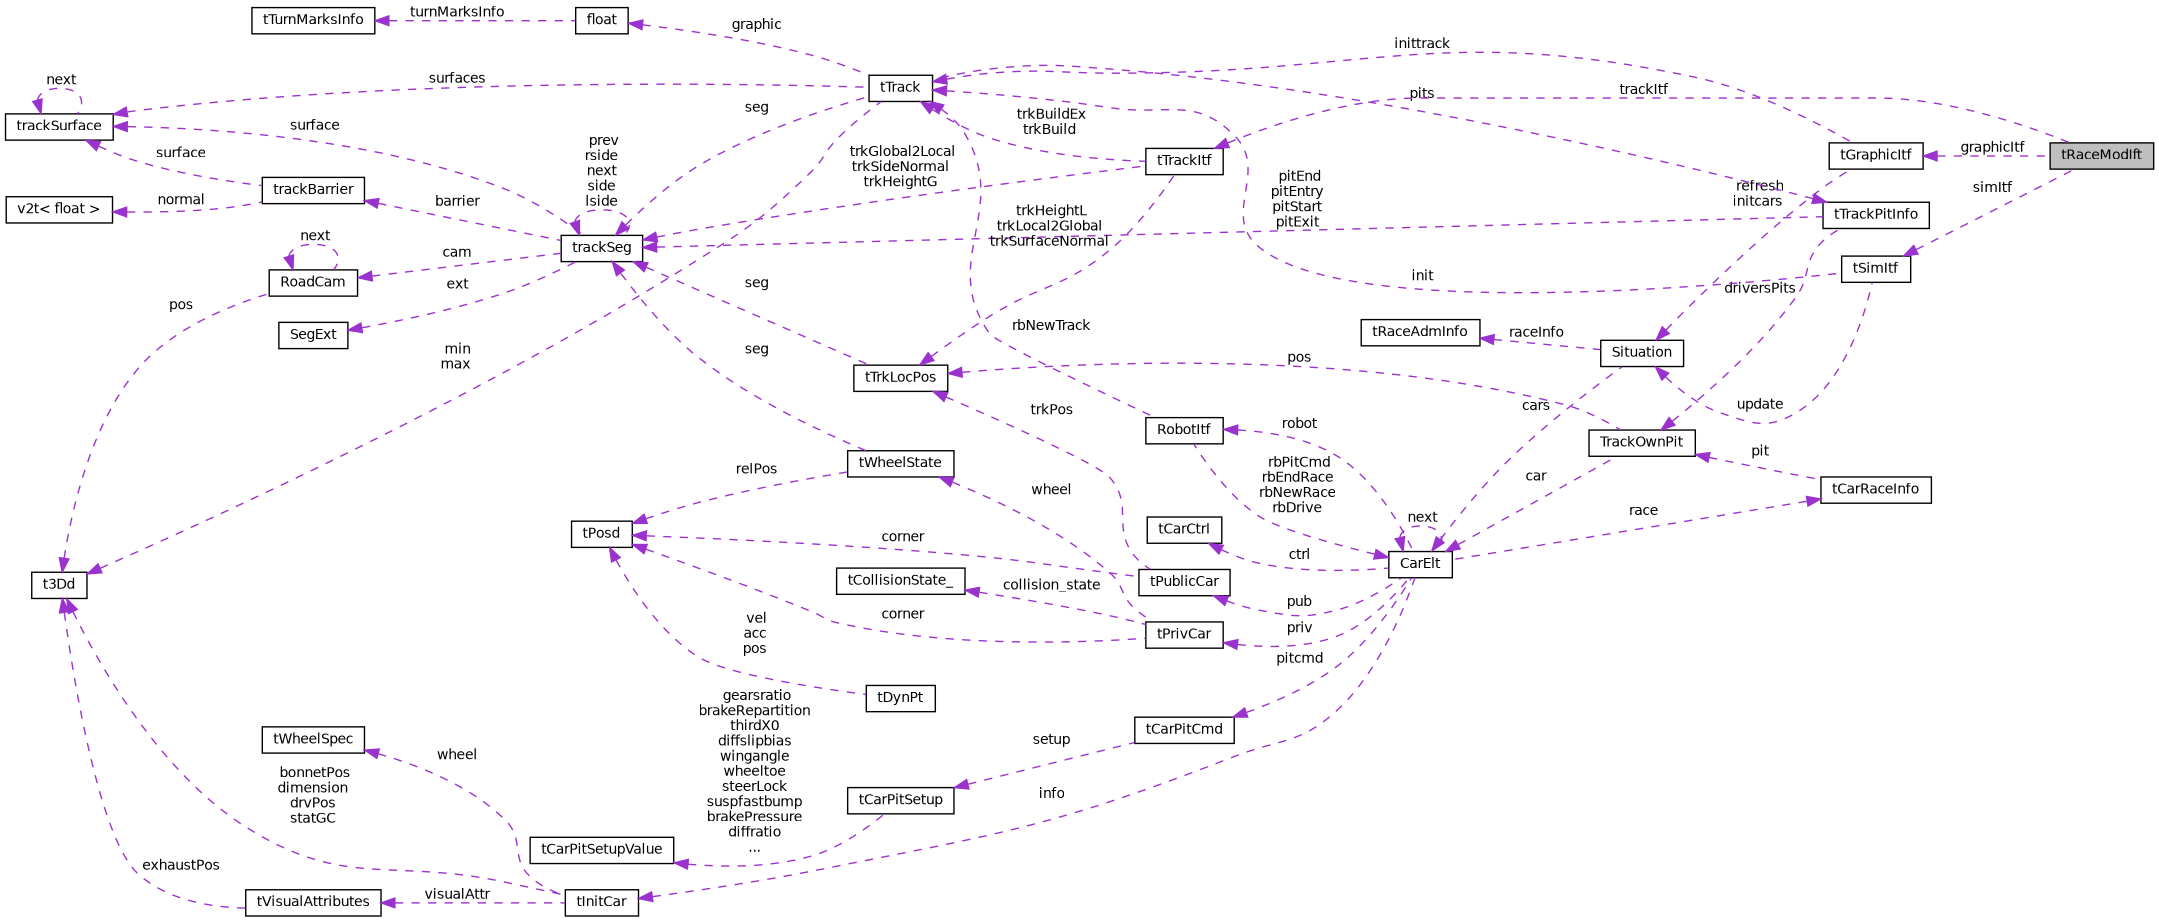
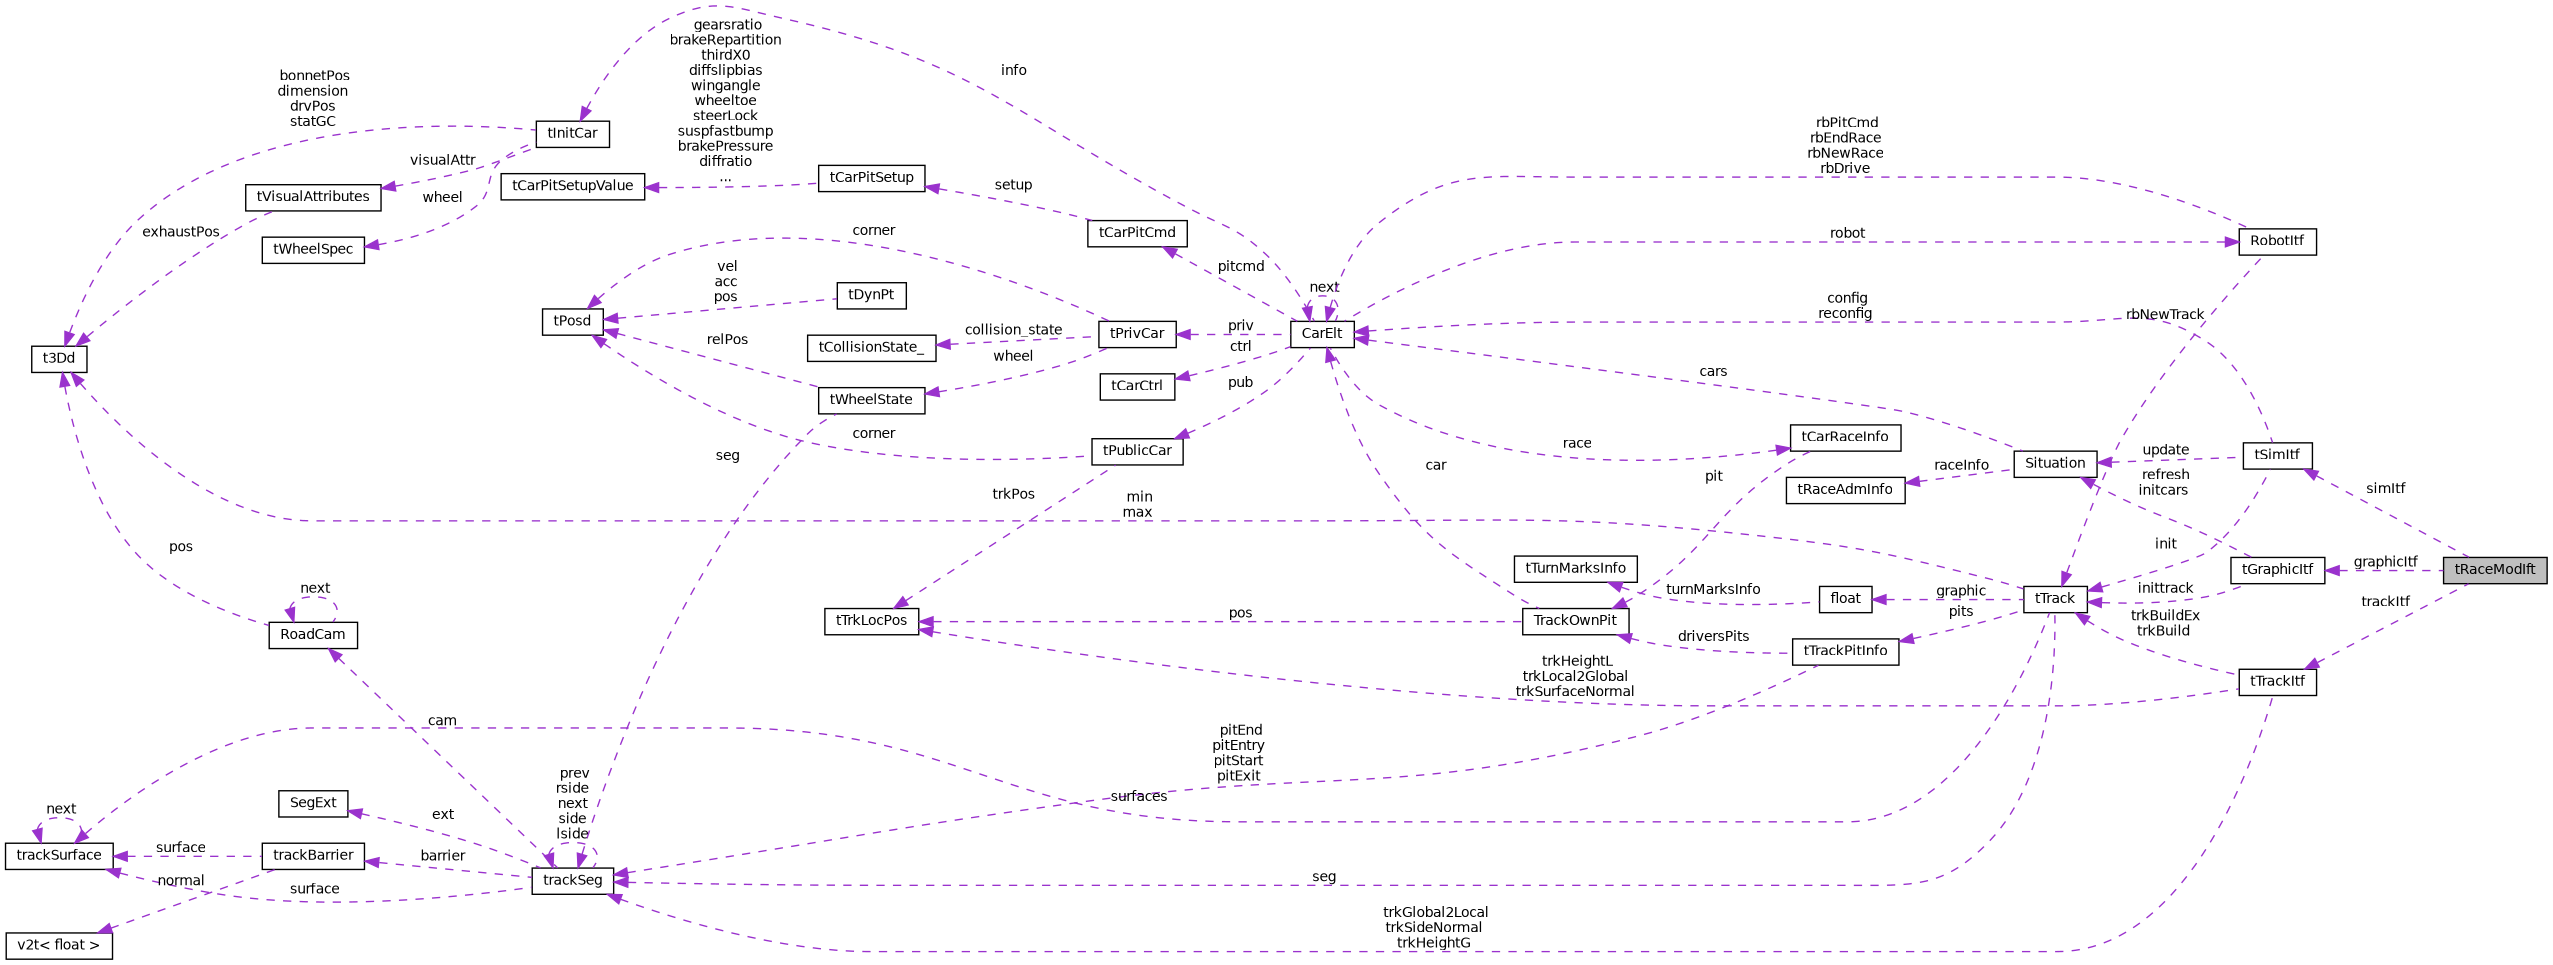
(758, 316) -> none
none -> (1851, 322)
